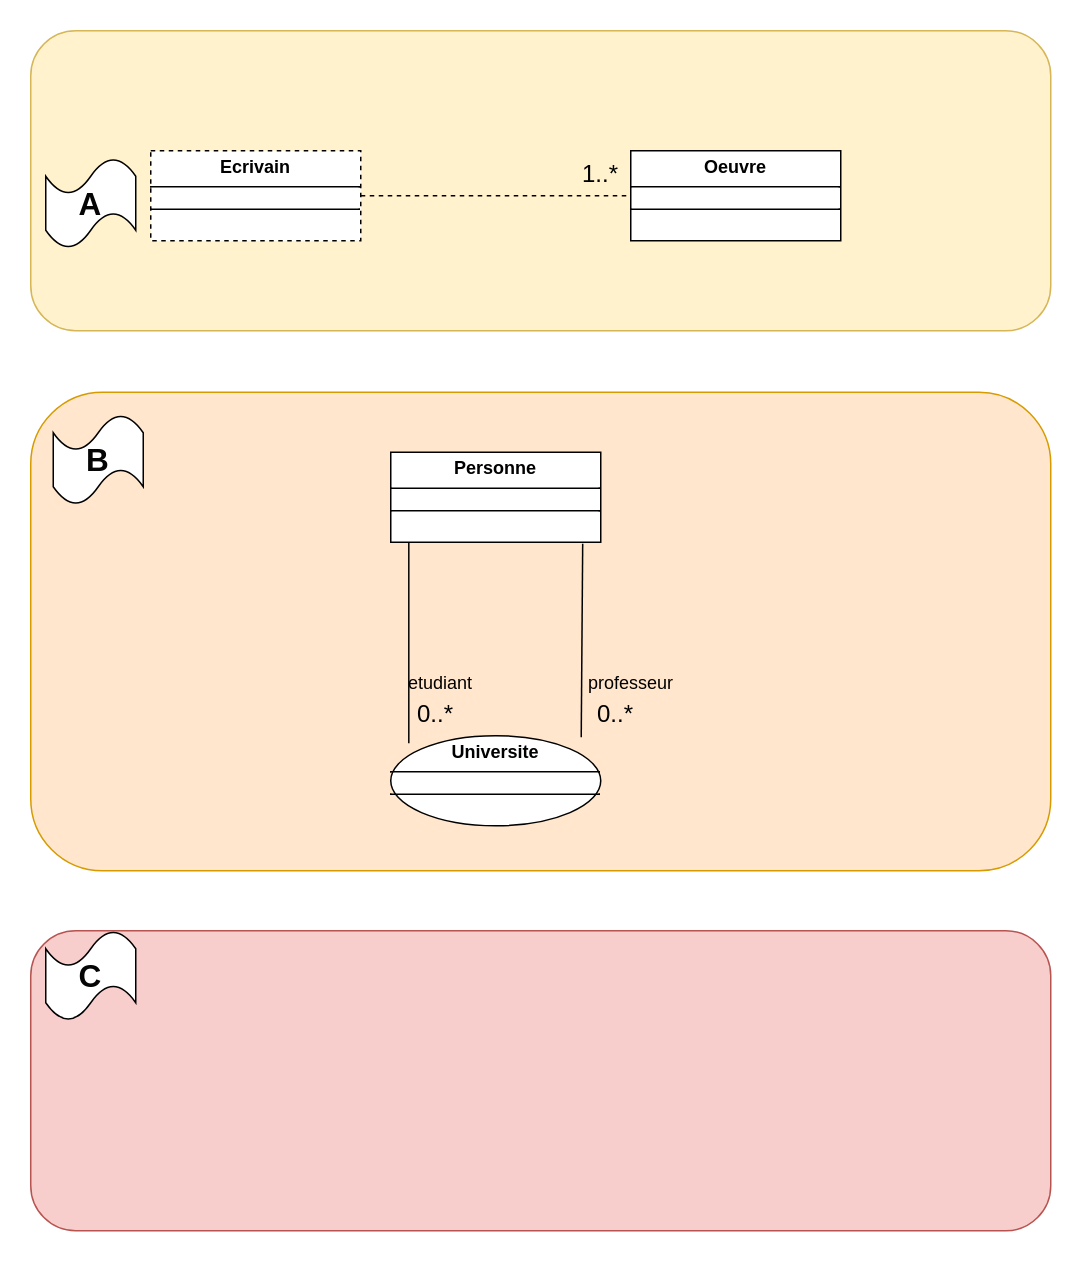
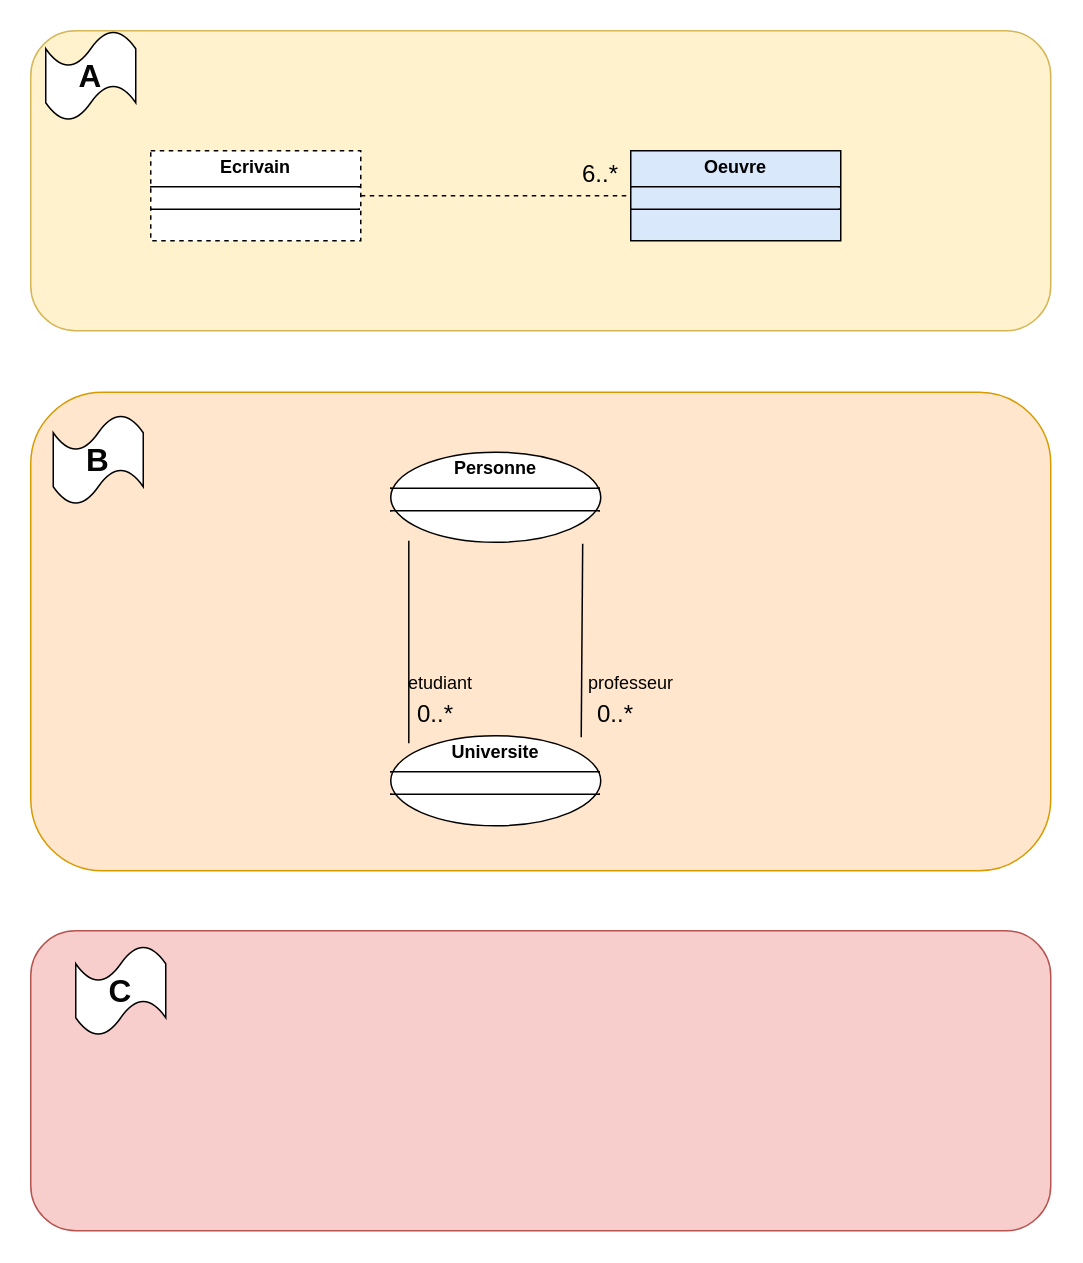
(601, 173) -> (601, 173)
(736, 196) -> (736, 196)
(91, 203) -> (91, 76)
(496, 497) -> (496, 497)
(91, 976) -> (121, 991)
